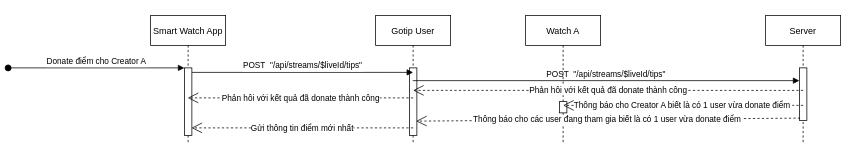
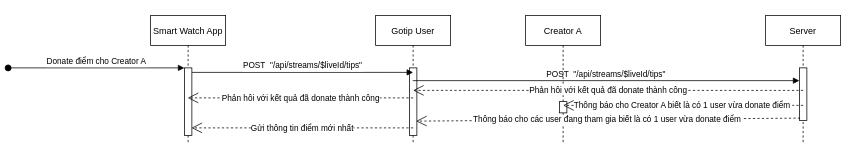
(563, 31) -> (563, 31)
